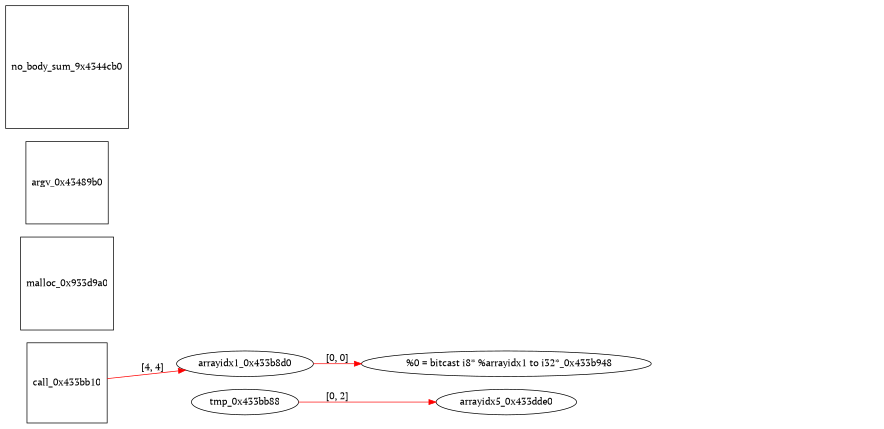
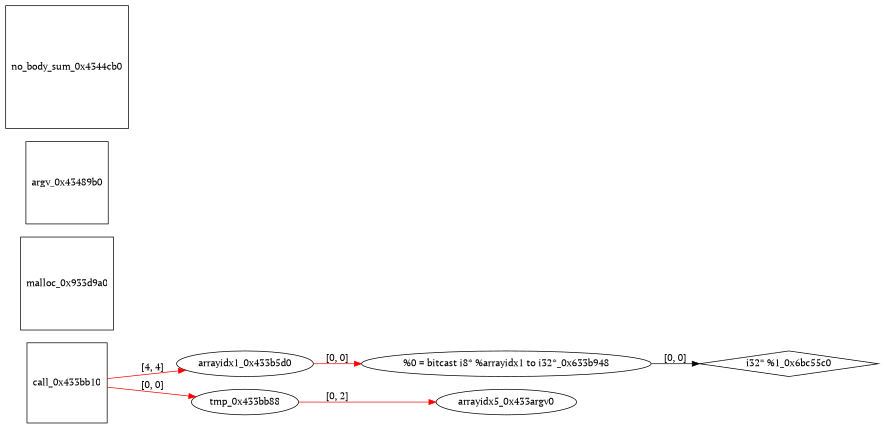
(67, 67) -> (67, 67)
(245, 364) -> (245, 364)
(506, 364) -> (506, 364)
none -> (789, 364)
none -> (148, 392)
(506, 402) -> (506, 402)
